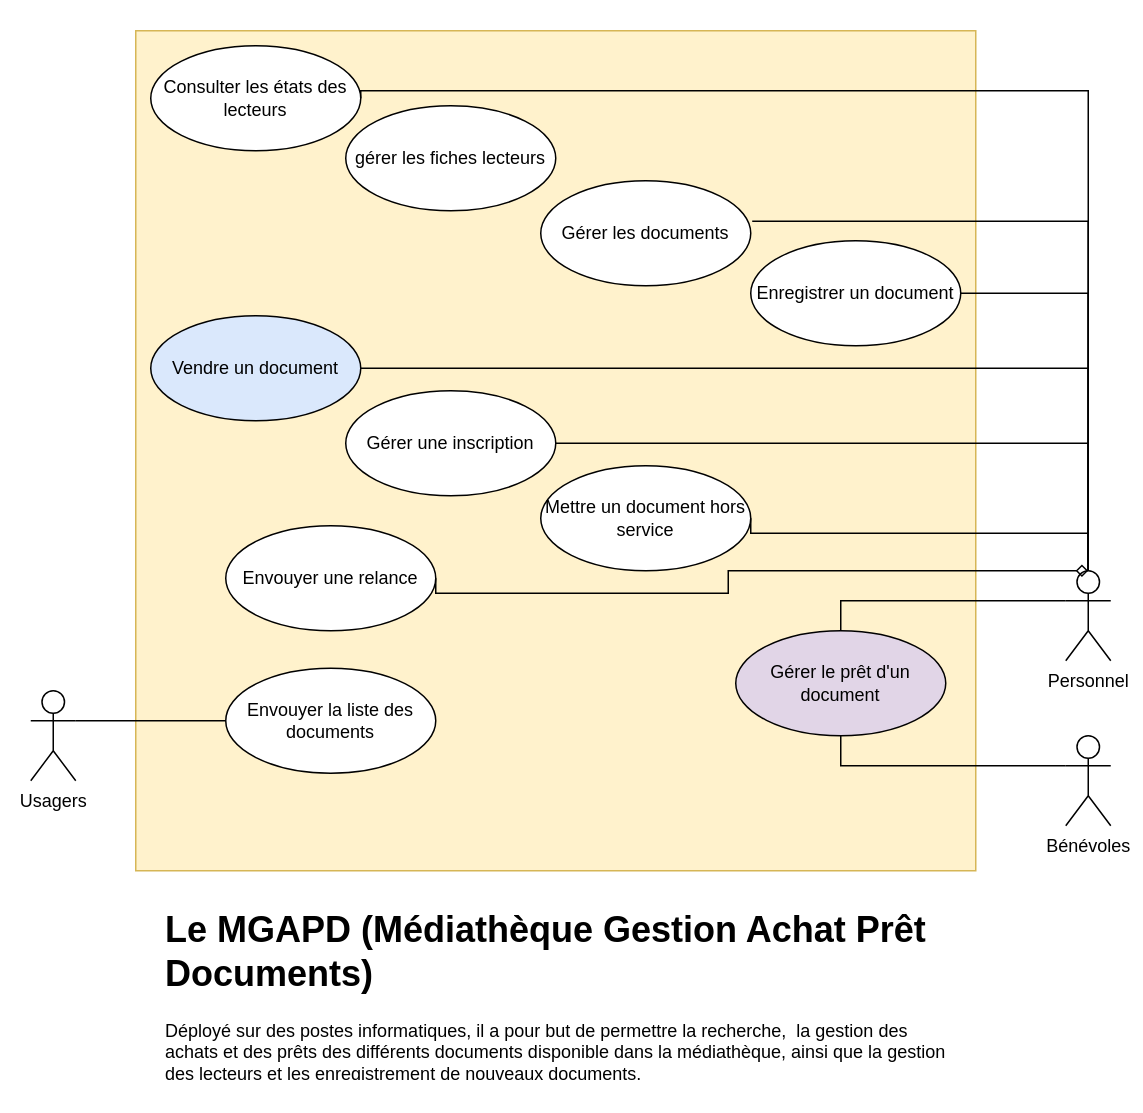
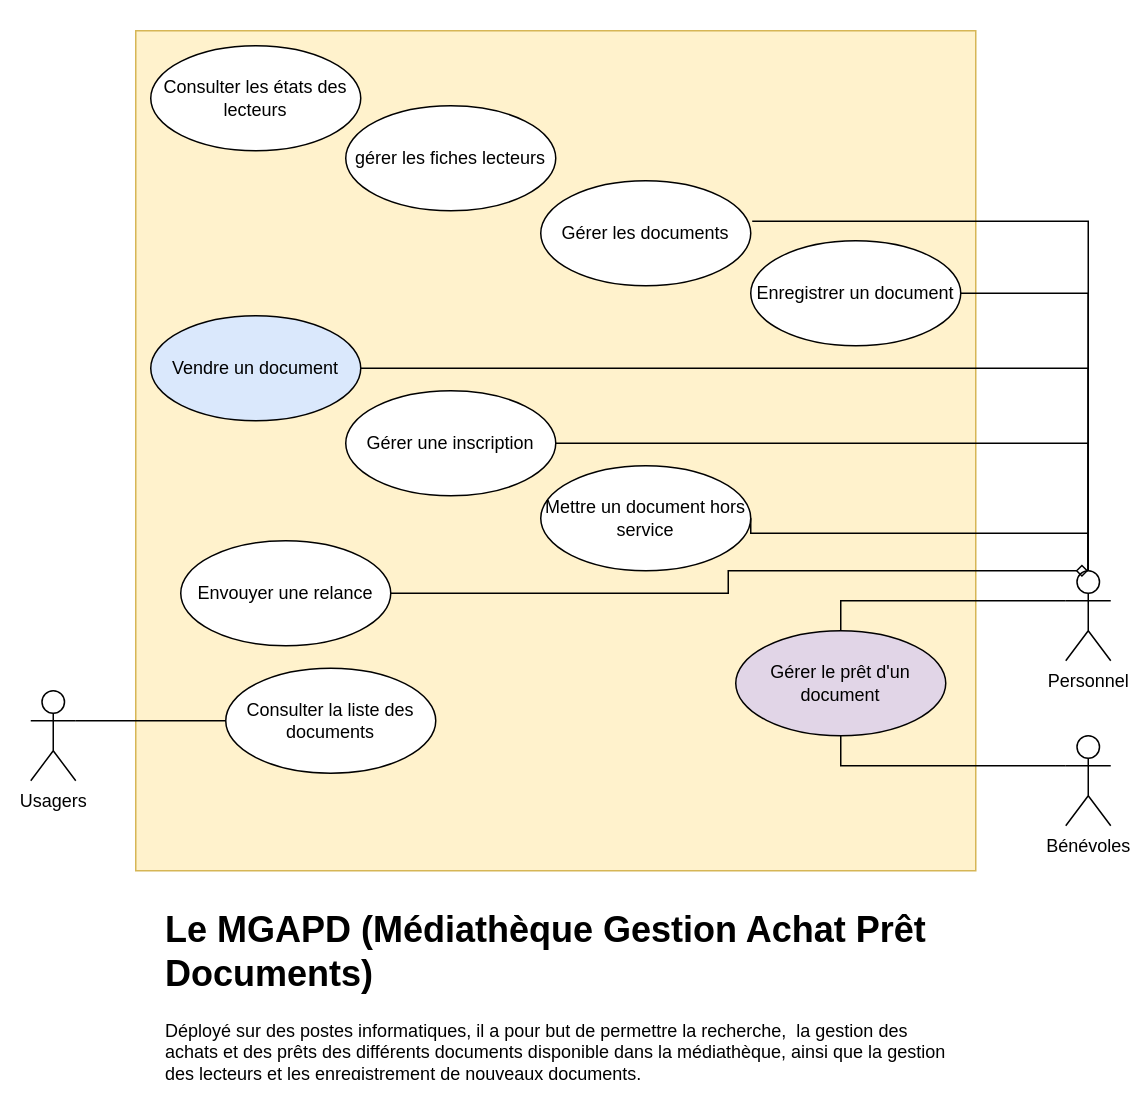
(786, 91) -> none
(331, 578) -> (286, 593)
(331, 721) -> (331, 721)
